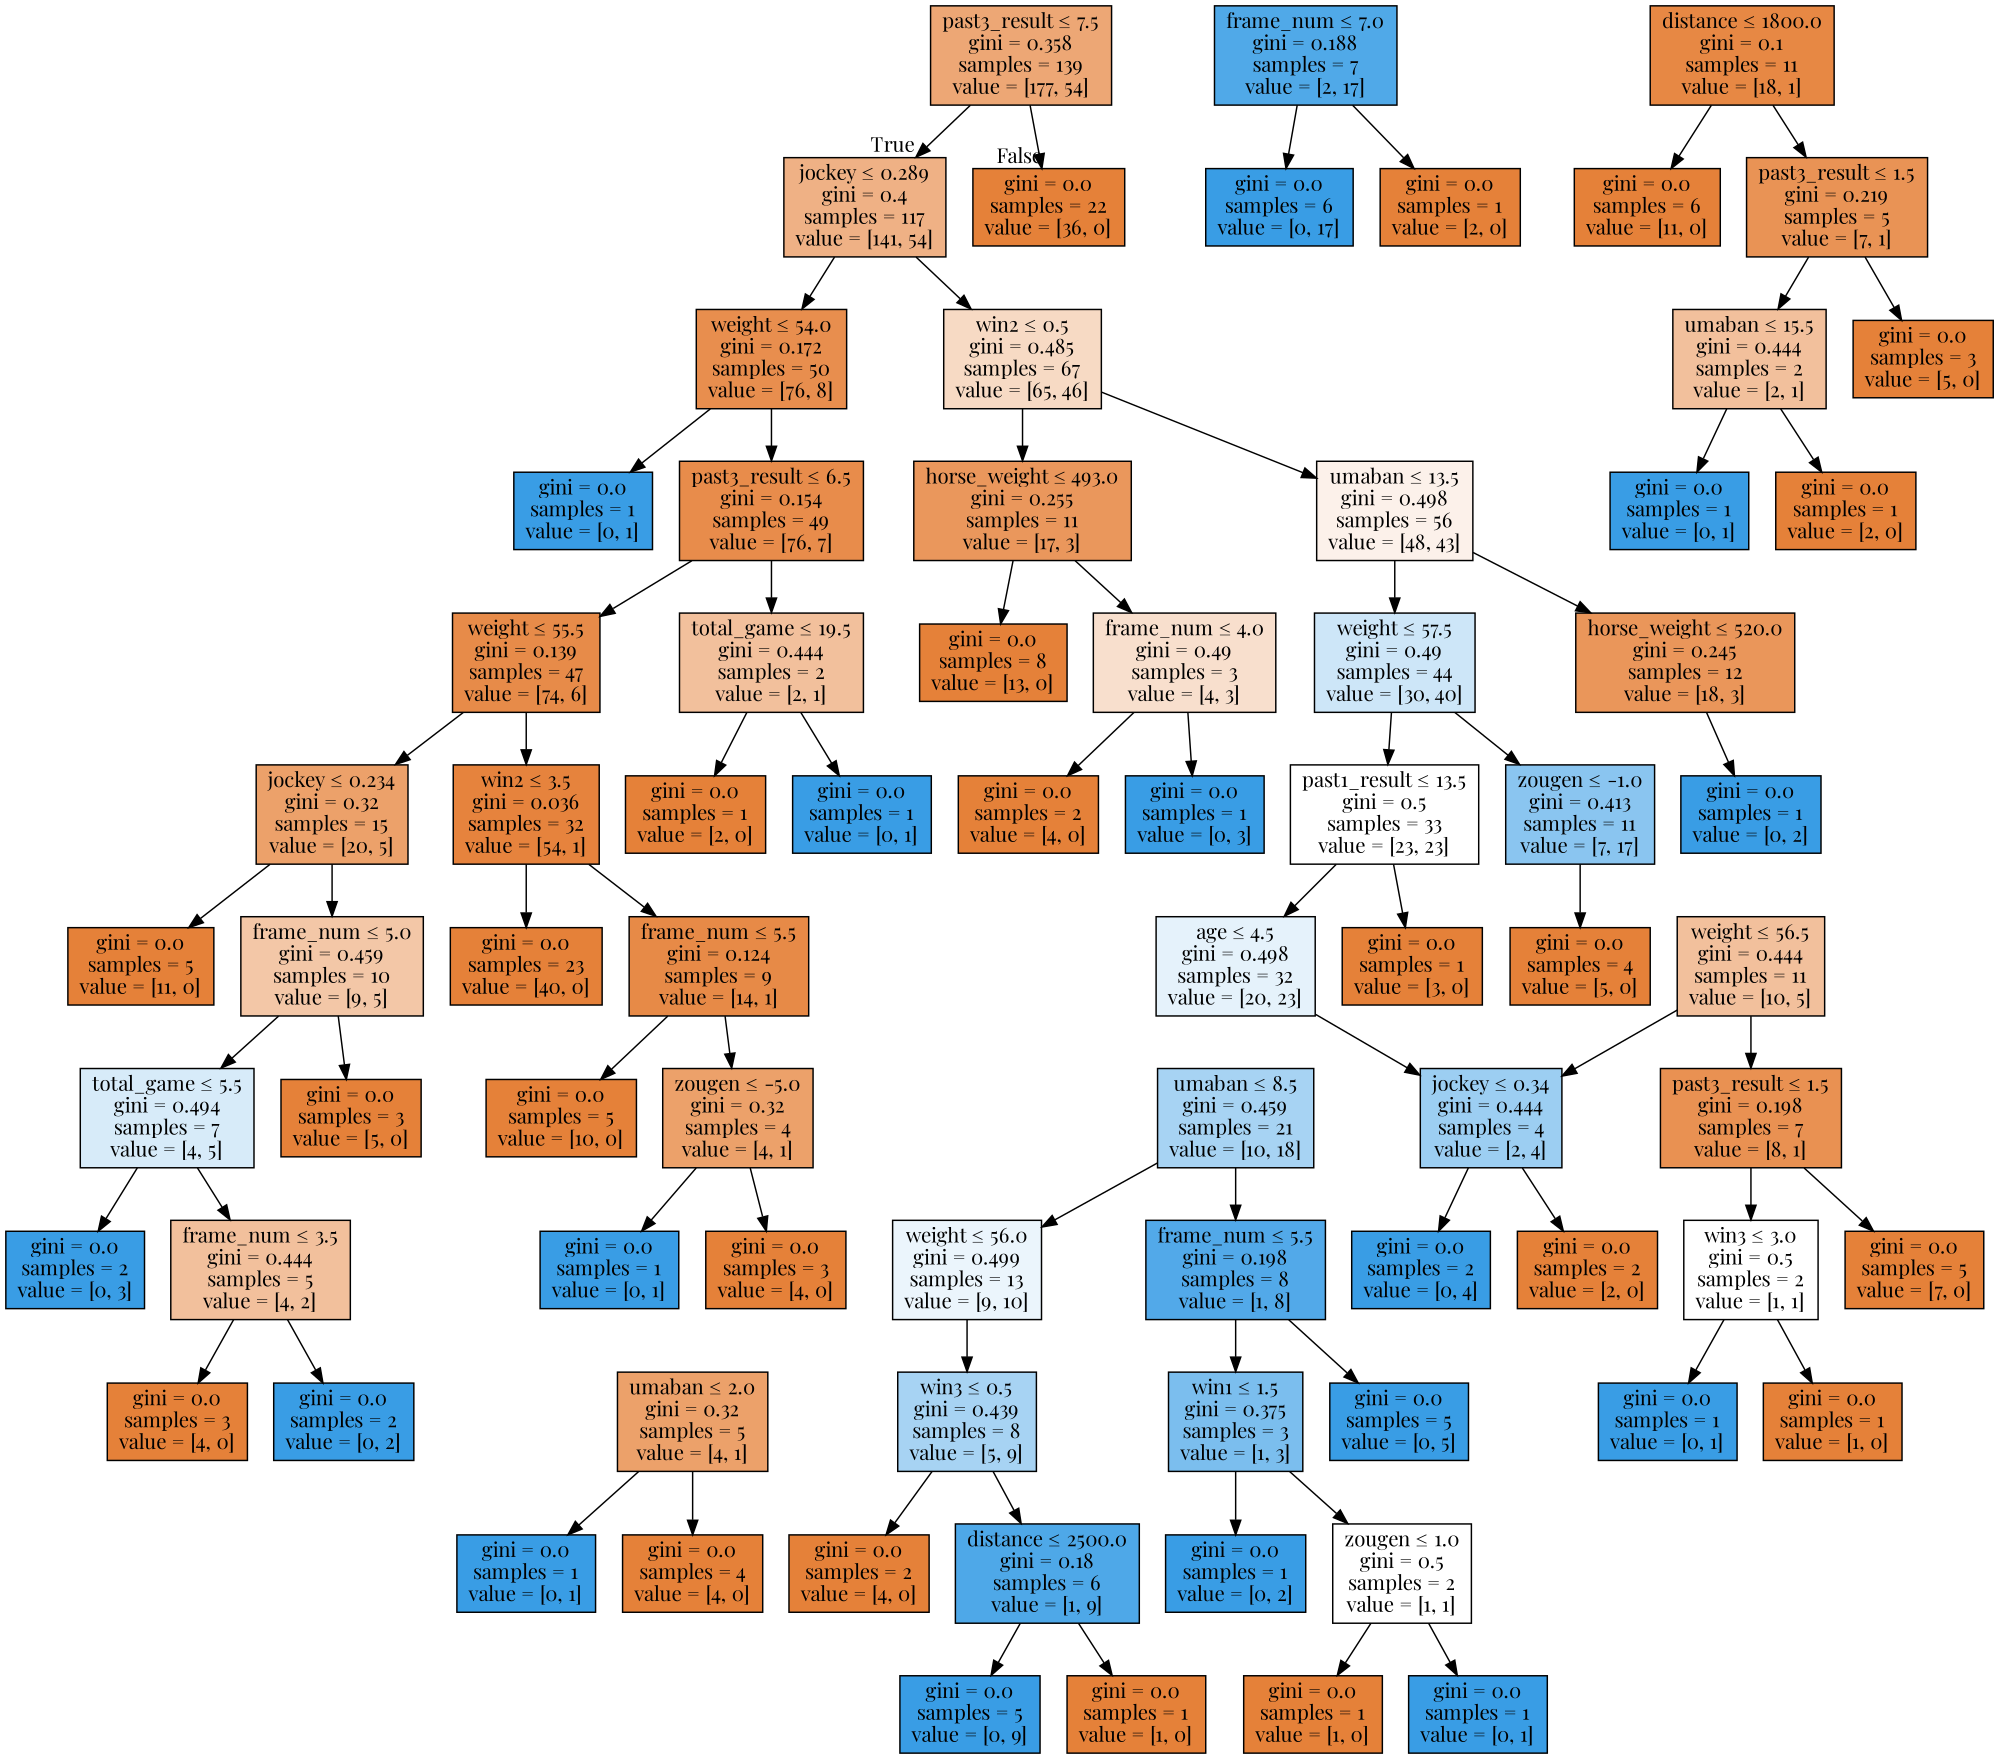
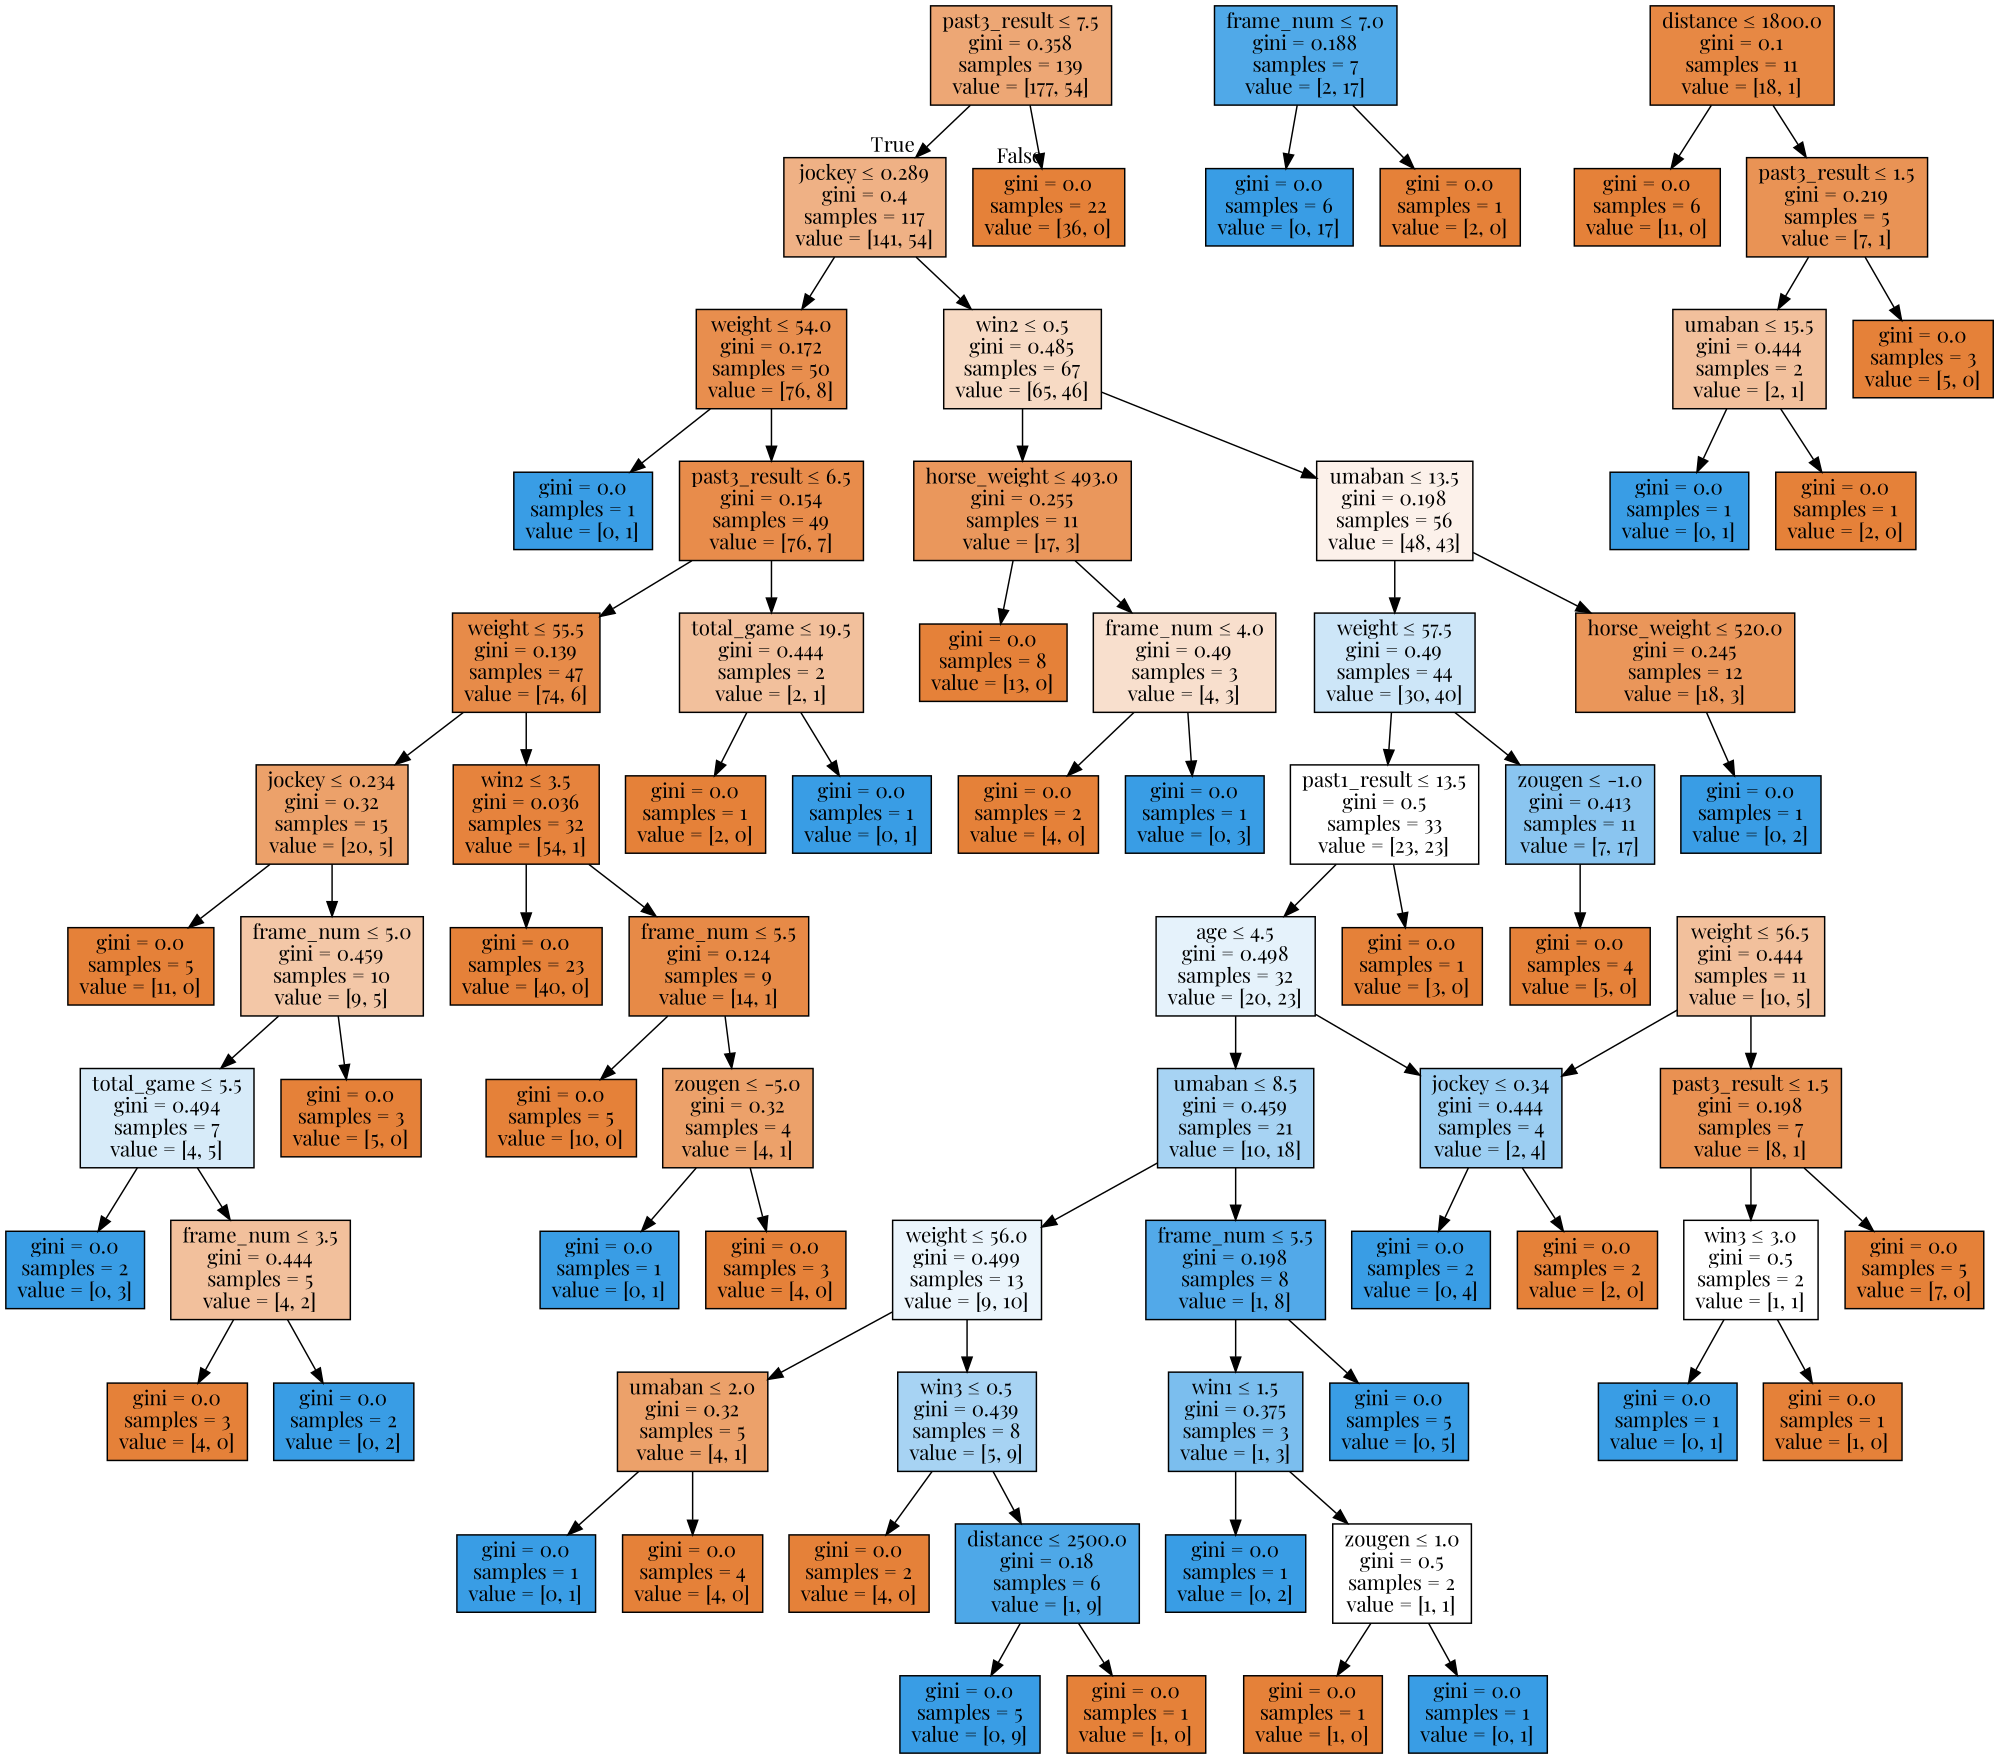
(1395, 499) -> (1395, 499)
none -> (1236, 1035)
none -> (837, 1342)
